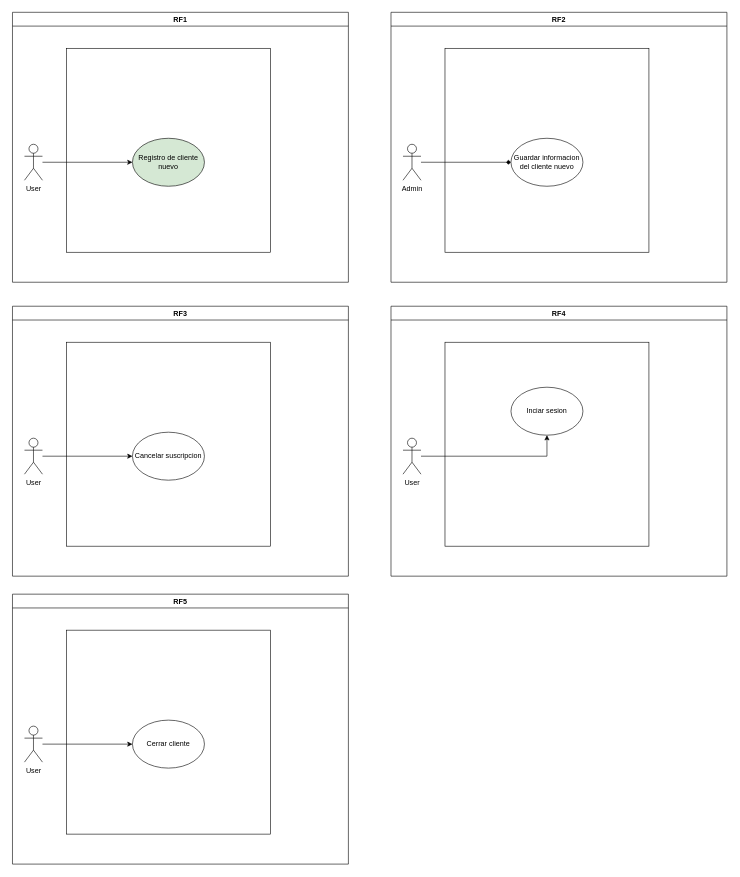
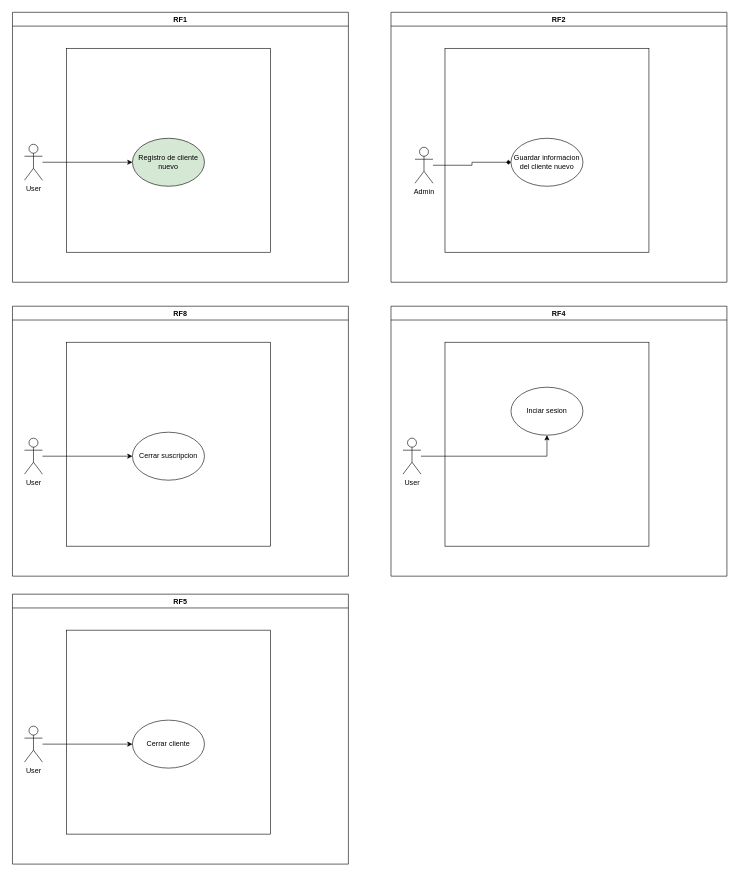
(412, 162) -> (424, 165)
(180, 314) -> (180, 314)
(168, 456) -> (168, 456)
